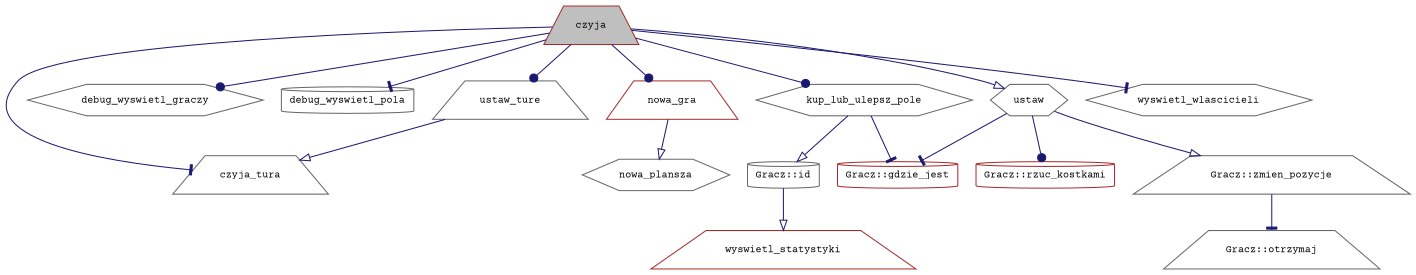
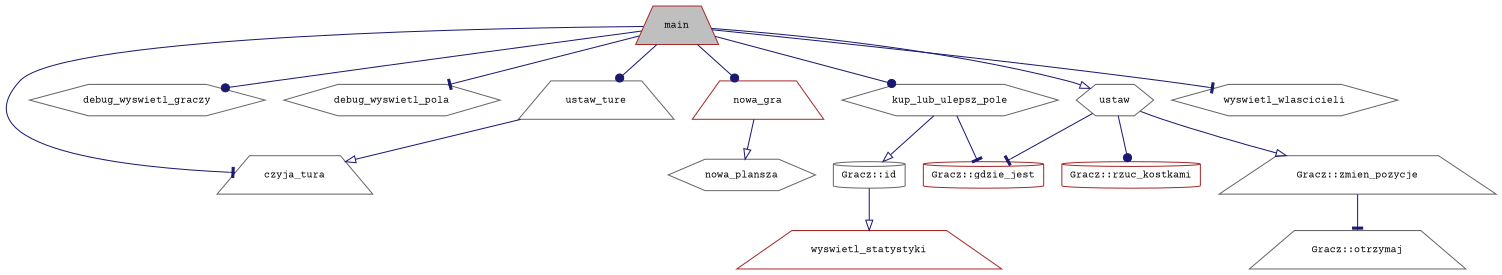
(591, 25) -> (677, 25)
(348, 100) -> (392, 100)
